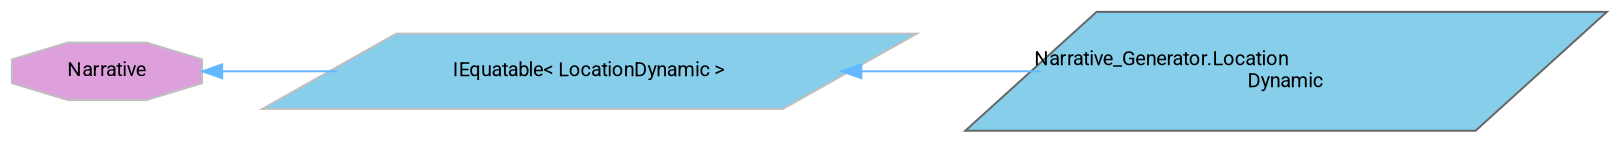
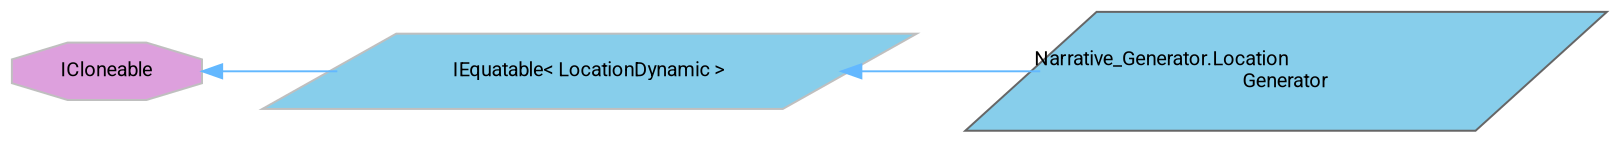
(107, 71) -> (107, 71)
(1286, 71) -> (1286, 71)
